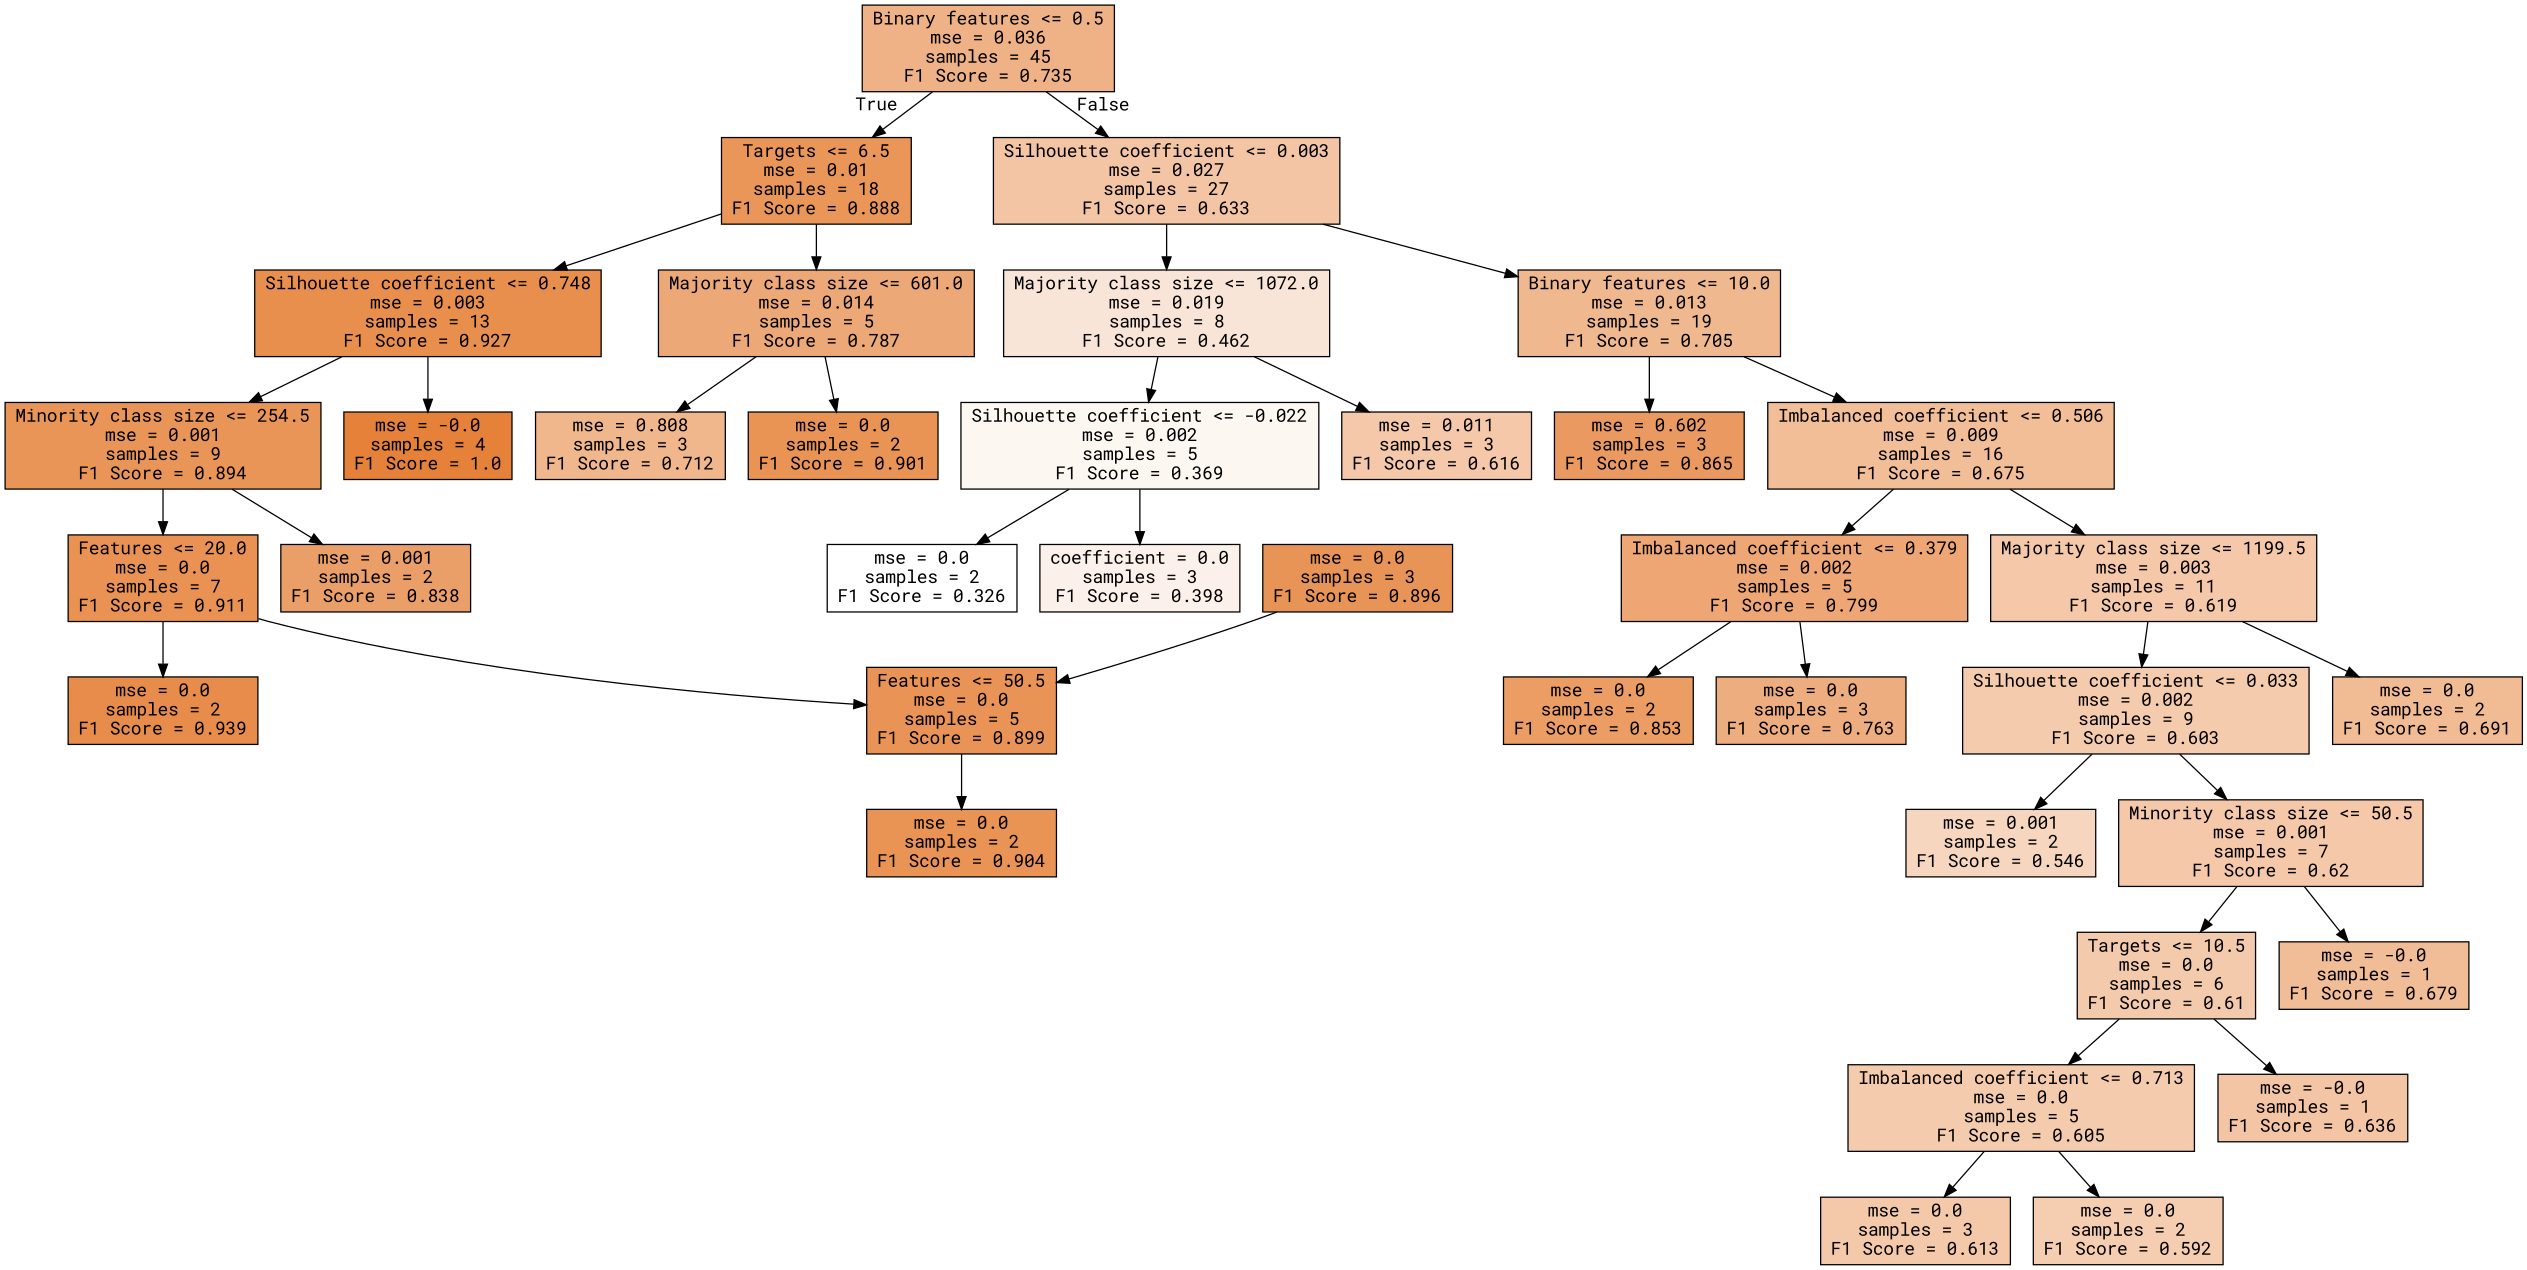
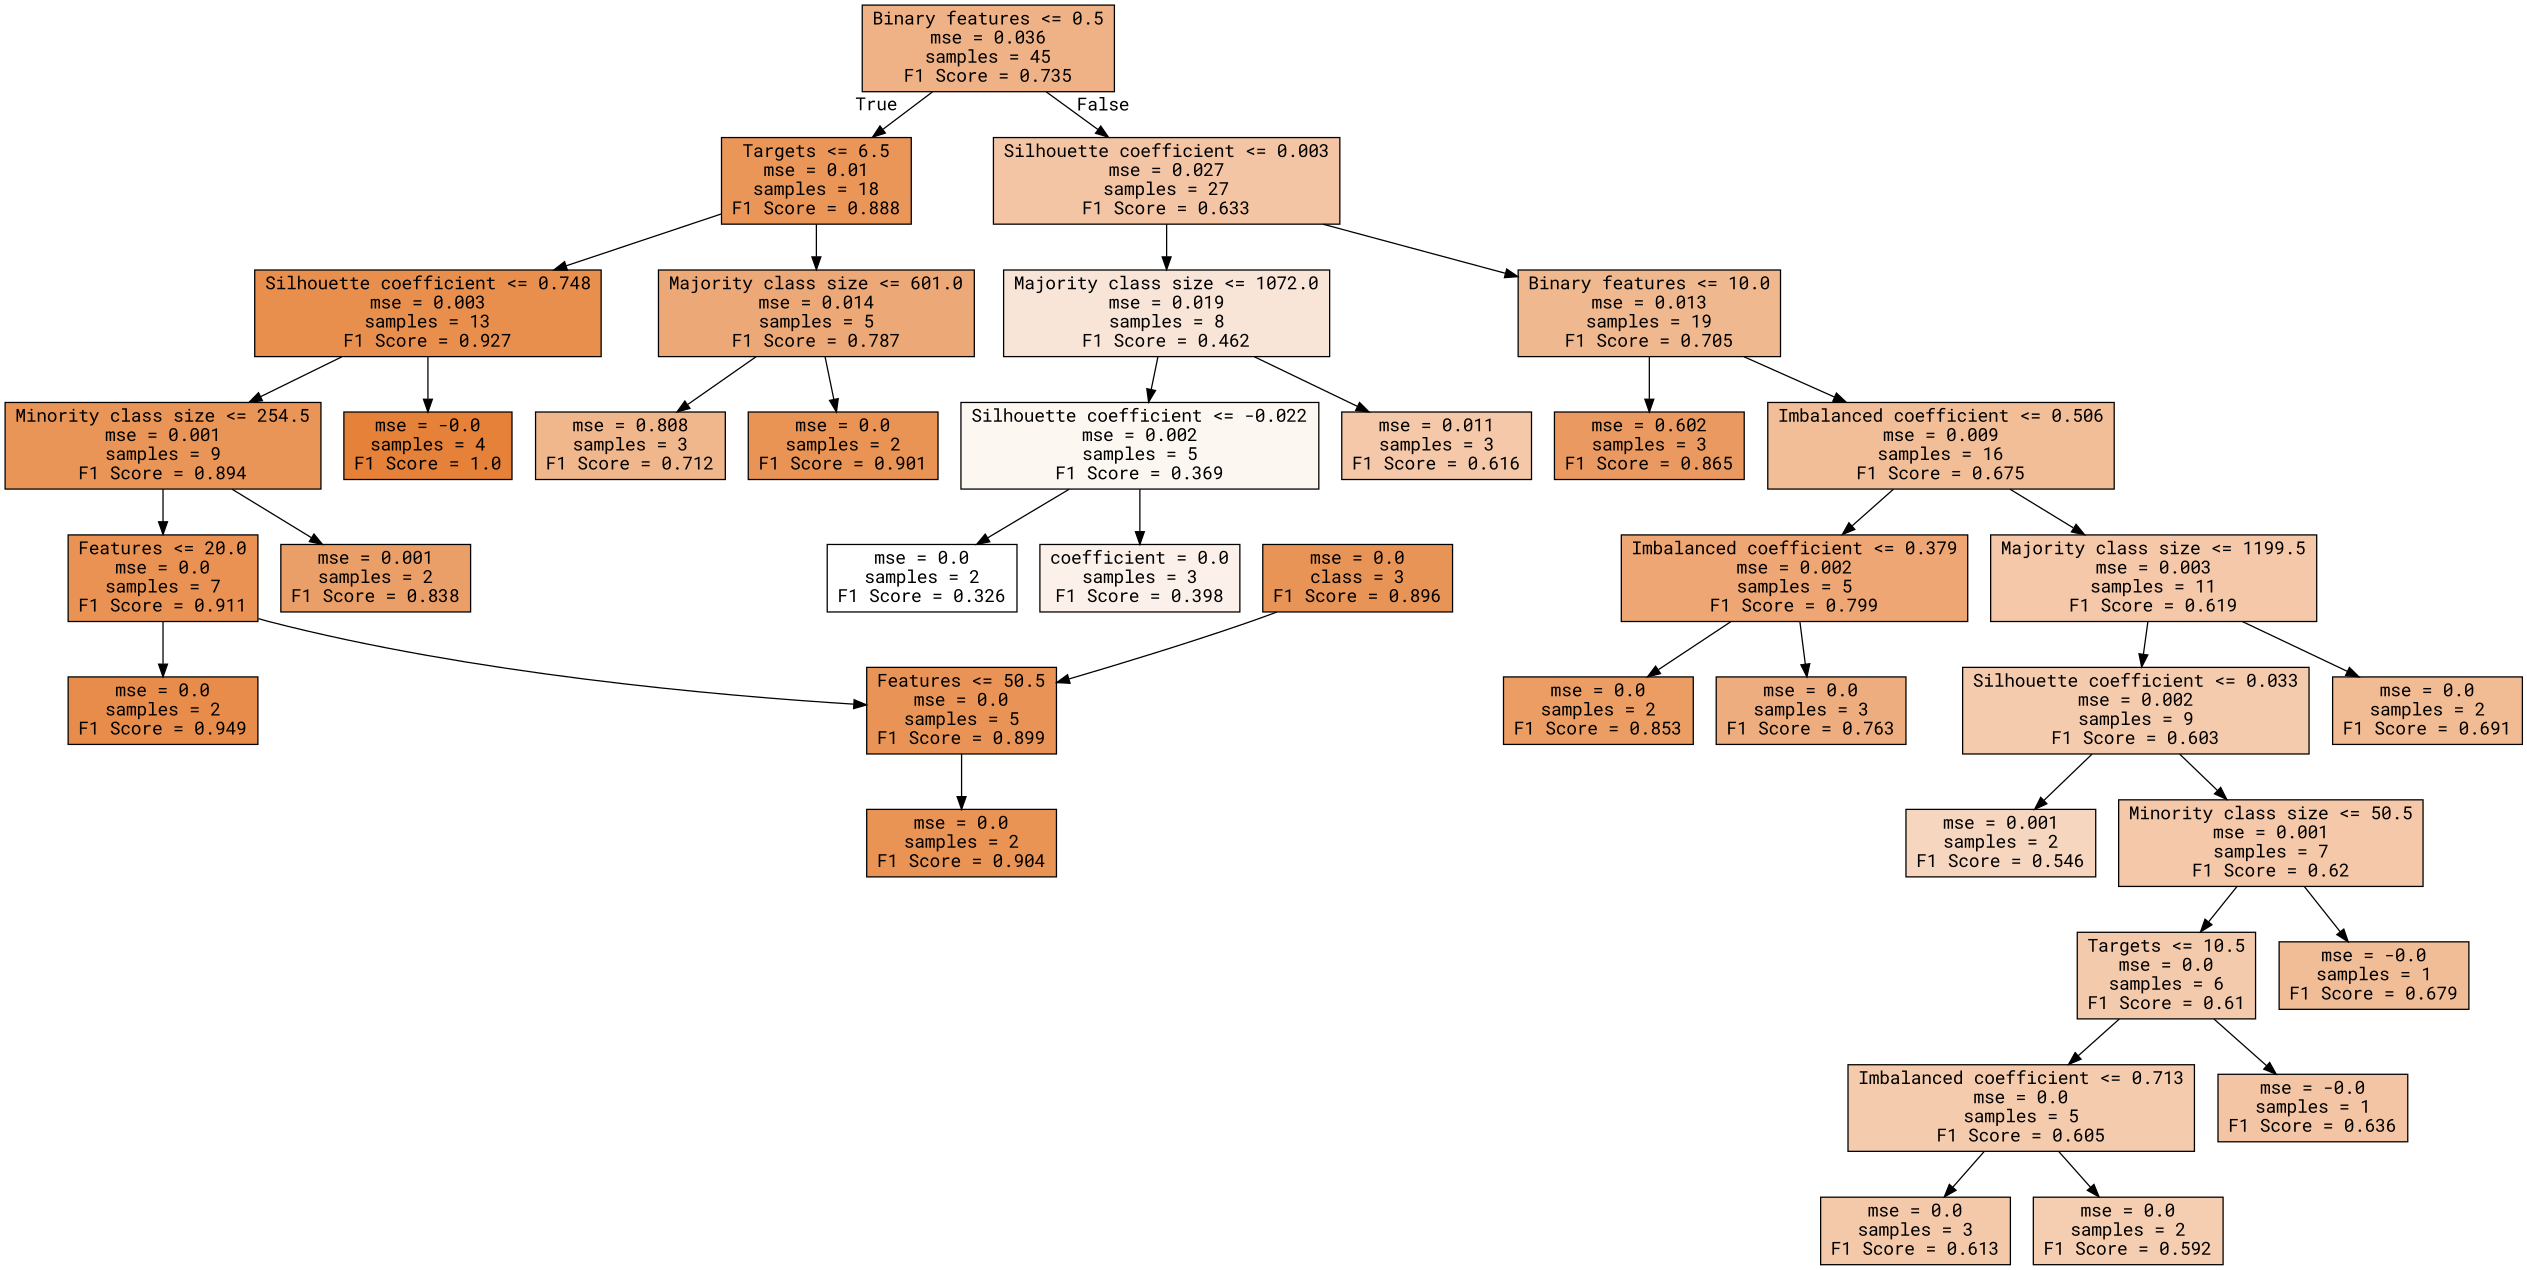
(1358, 578) -> (1358, 578)
(163, 711) -> (163, 711)
